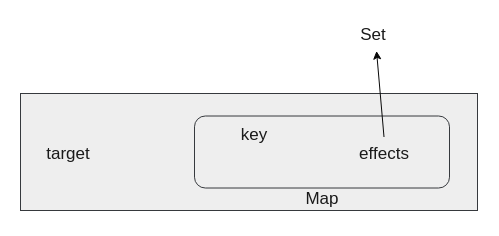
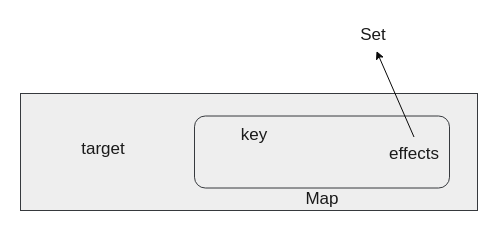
(69, 155) -> (104, 150)
(384, 155) -> (414, 155)
